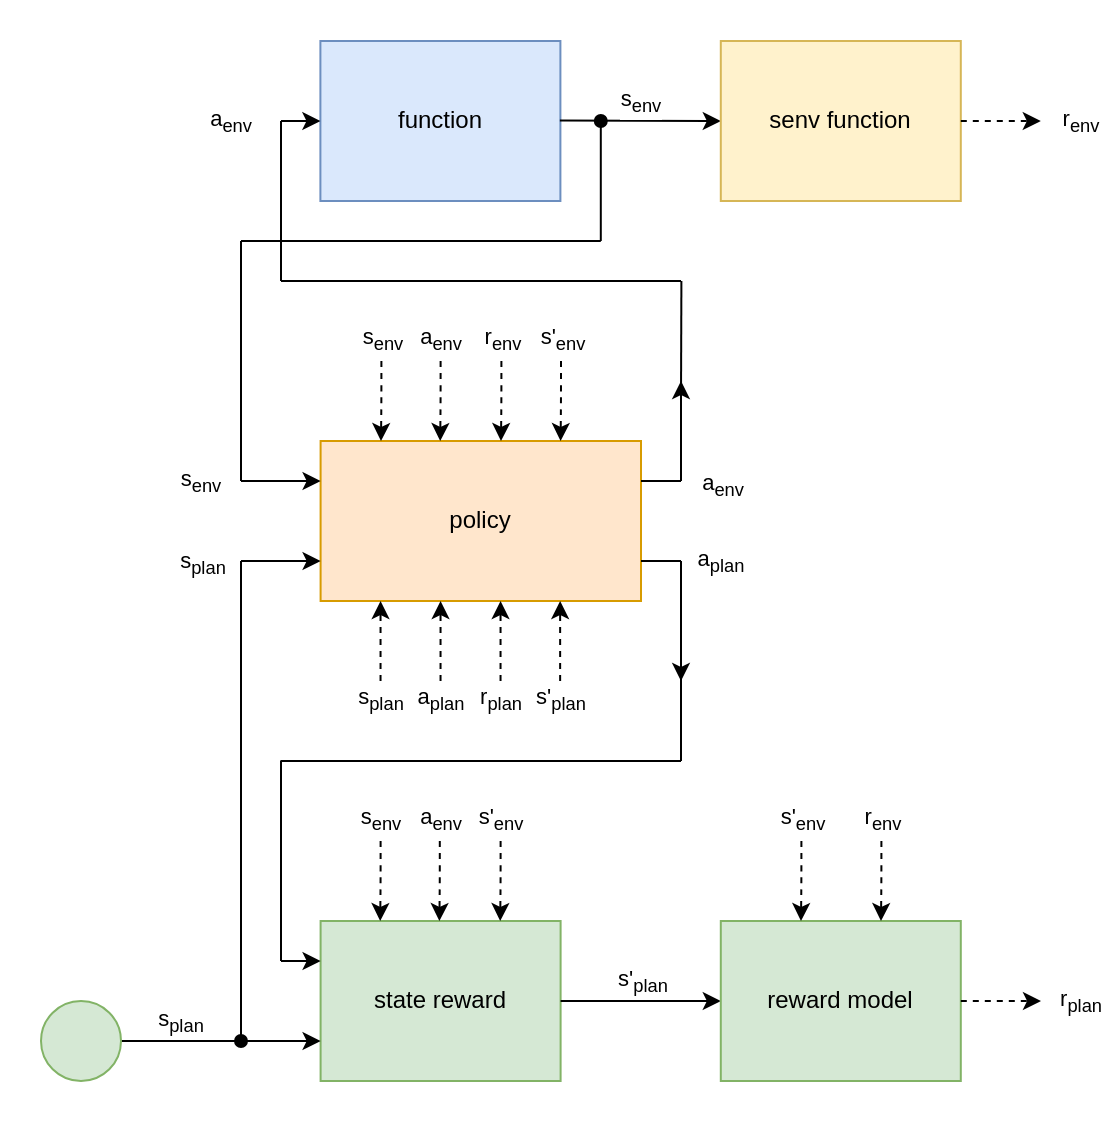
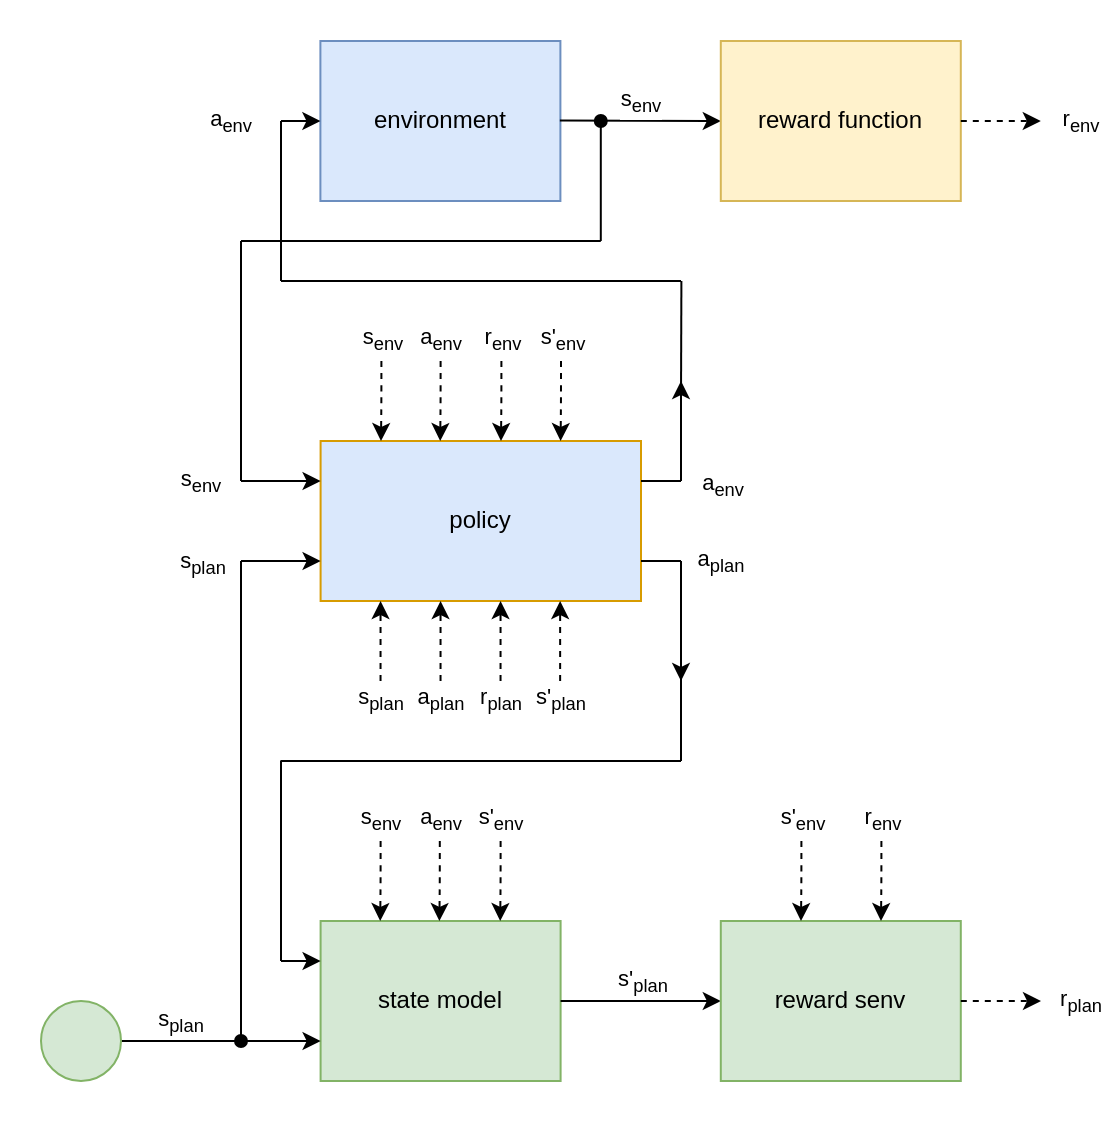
(441, 121) -> (441, 121)
(841, 121) -> (841, 121)
(481, 521) -> (481, 521)
(441, 1001) -> (441, 1001)
(841, 1001) -> (841, 1001)
